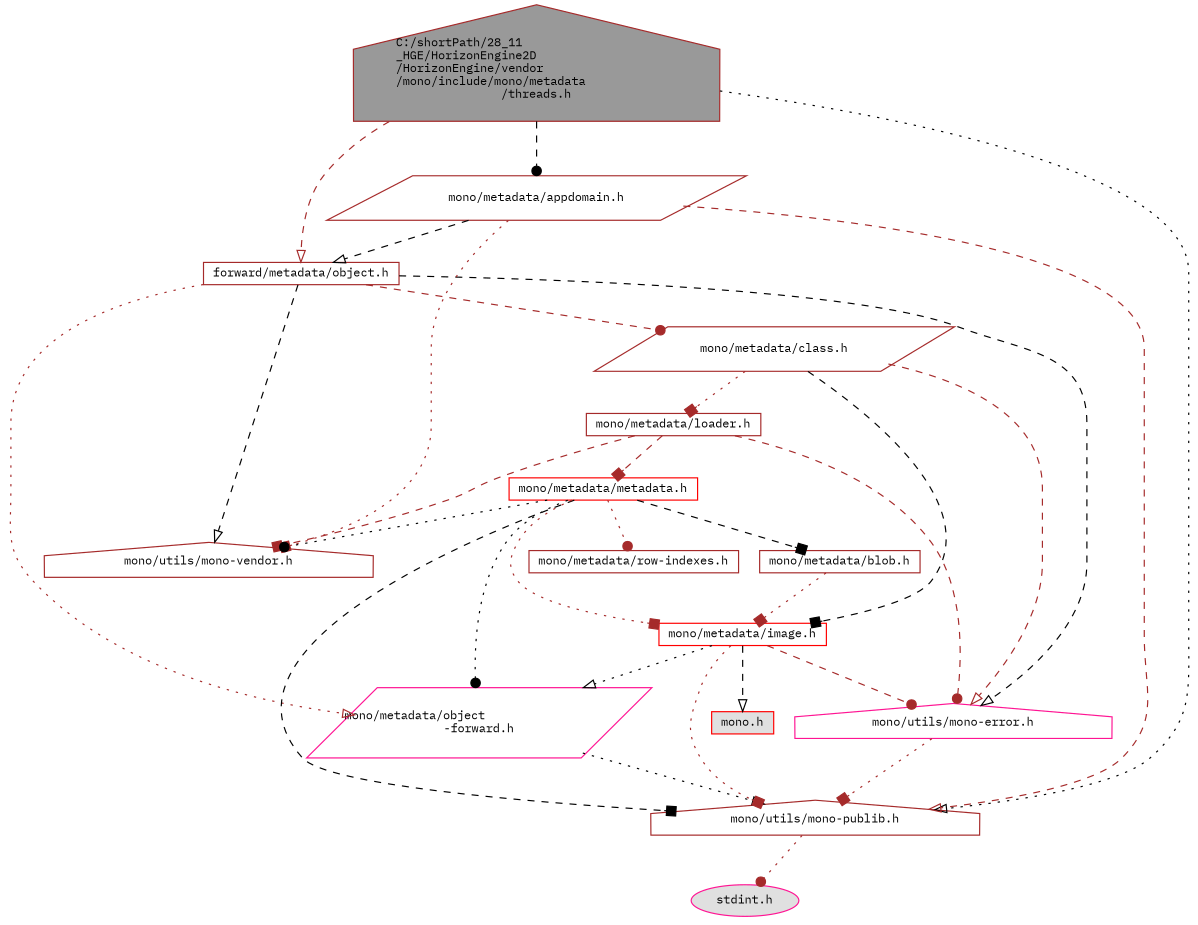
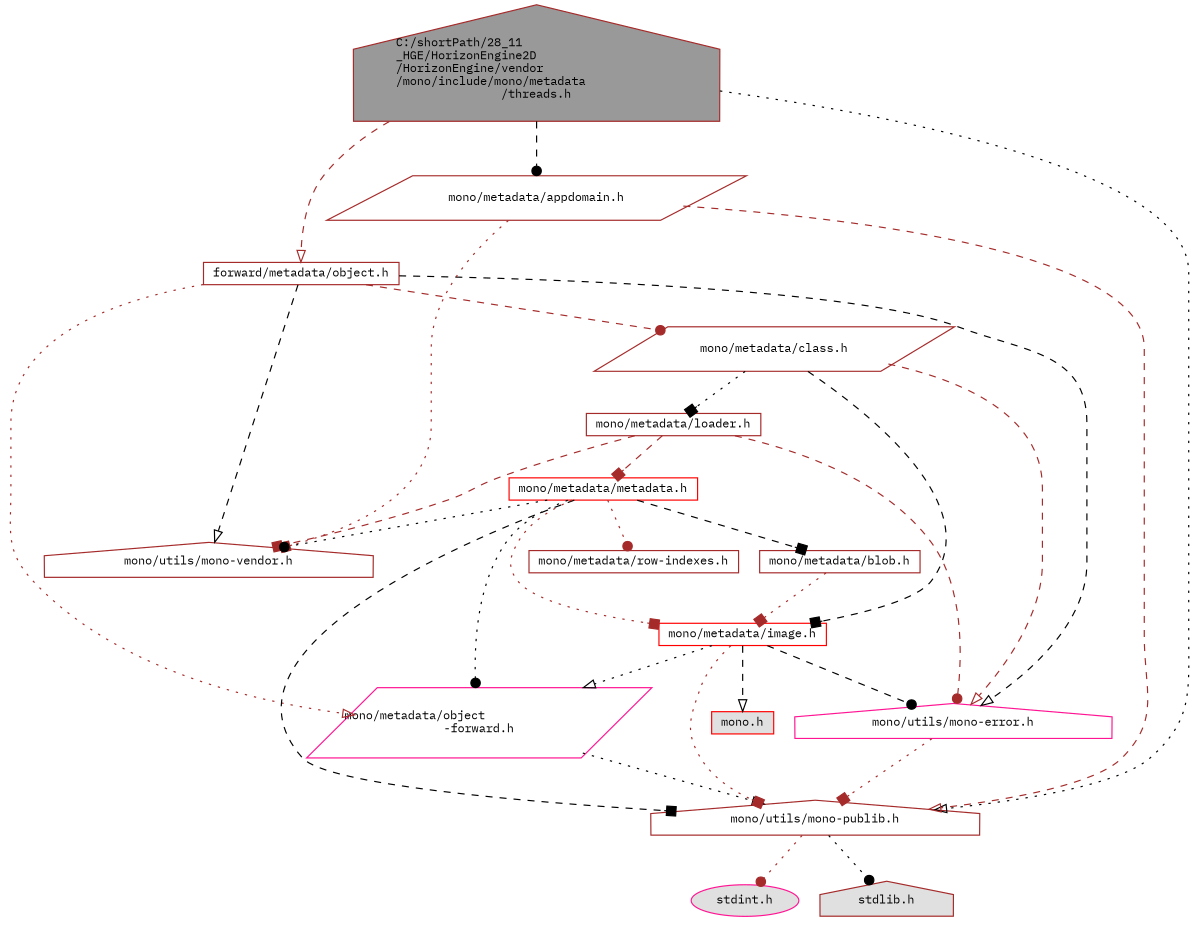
(407, 240) -> none
(721, 389) -> (721, 389)
(837, 674) -> (837, 674)
none -> (887, 901)
